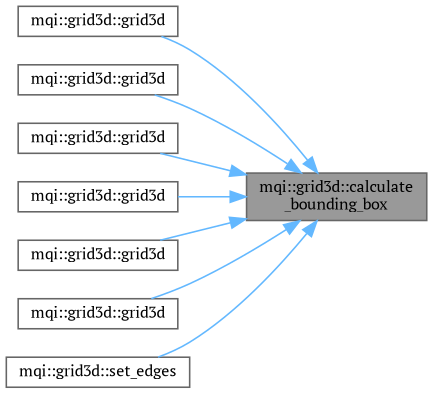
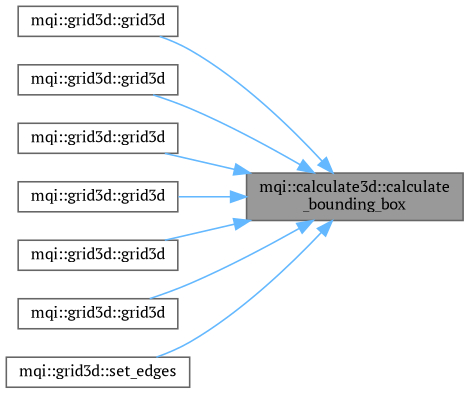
(337, 197) -> (355, 197)
